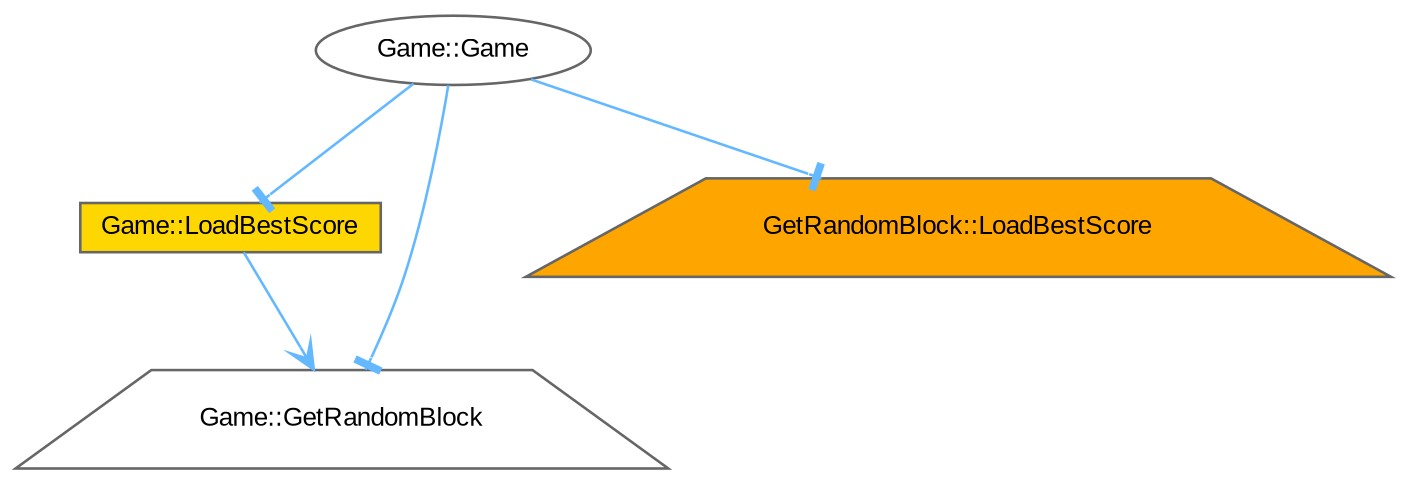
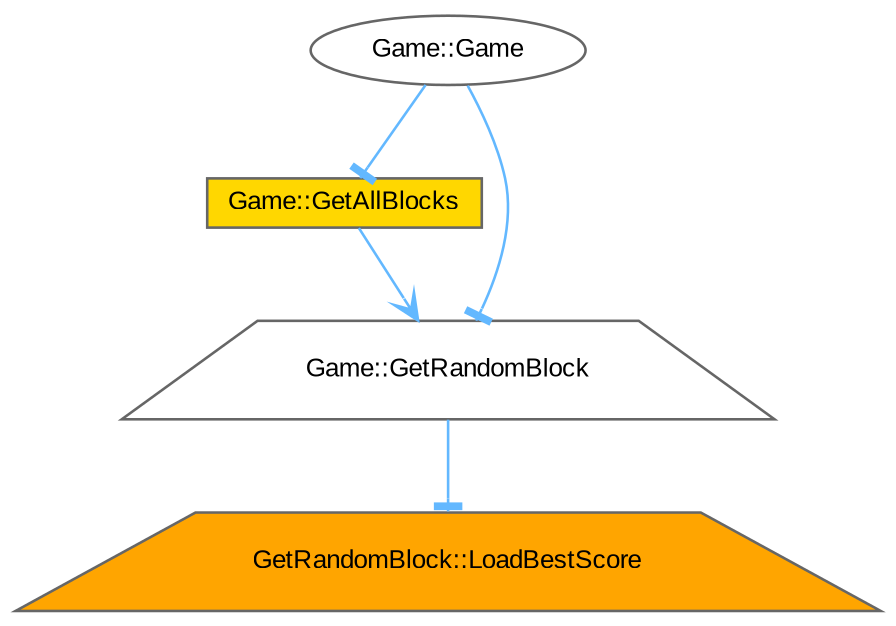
(670, 127) -> (448, 459)
(231, 228) -> (345, 203)
